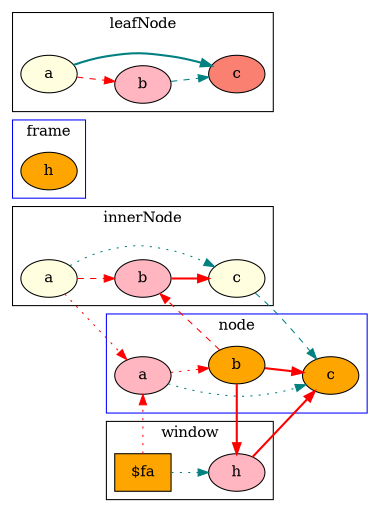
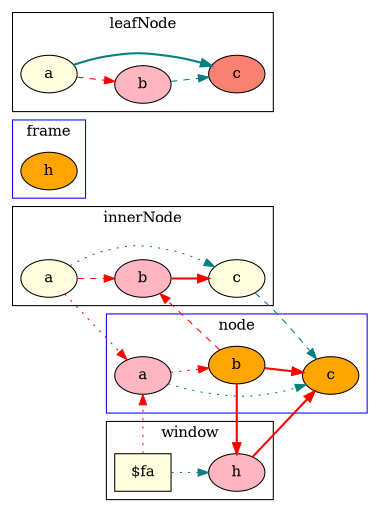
(143, 473) -> (143, 473)
